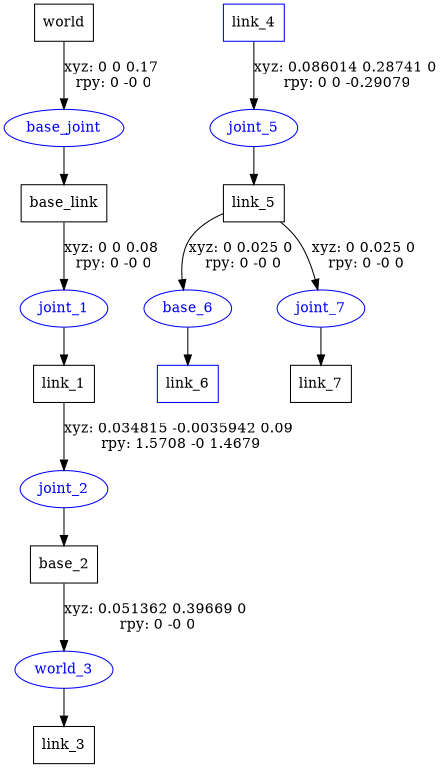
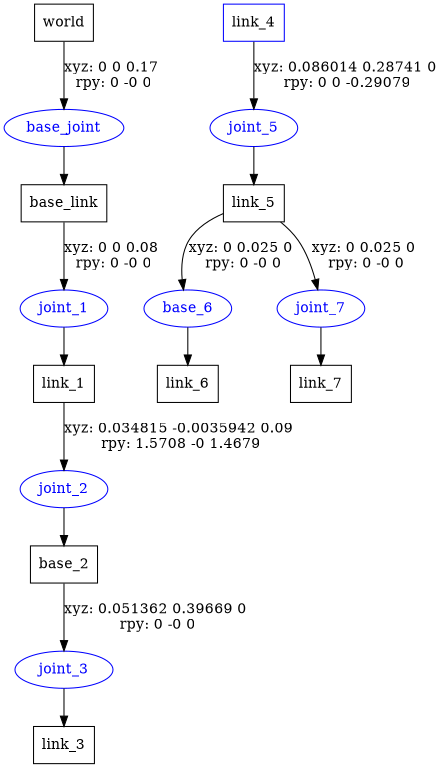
(188, 384) -> (188, 384)
(64, 670) -> (64, 670)
